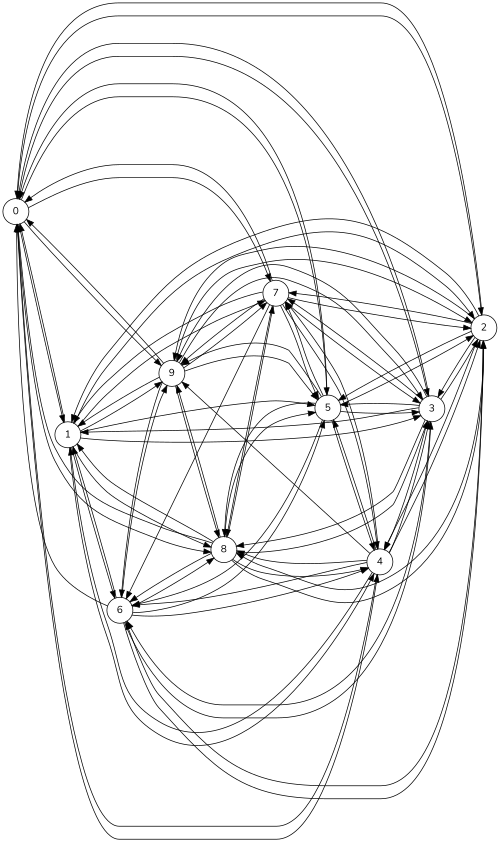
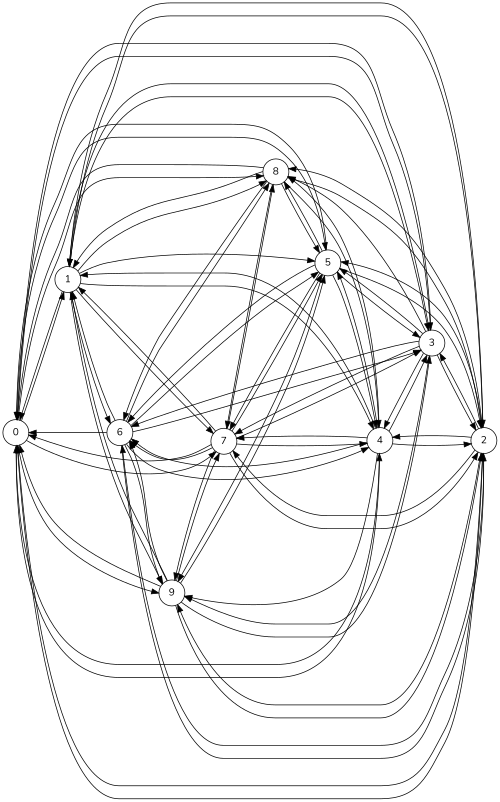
(196, 458) -> none
(200, 465) -> none
(358, 527) -> none
